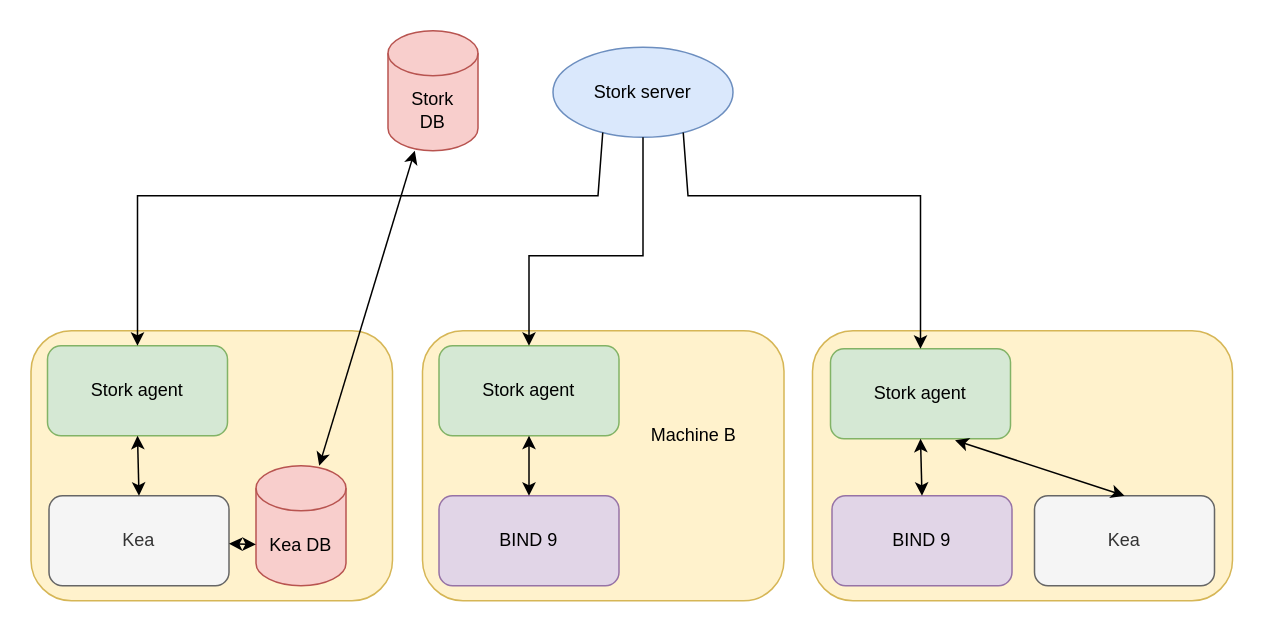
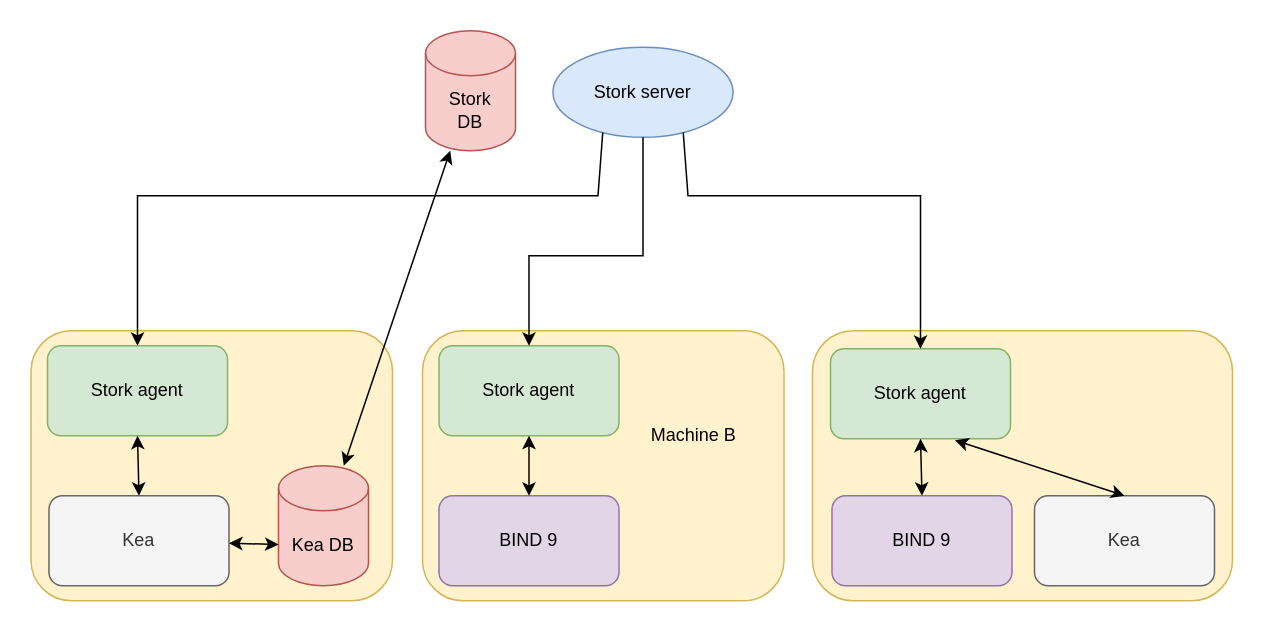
(433, 91) -> (470, 91)
(301, 526) -> (323, 526)
